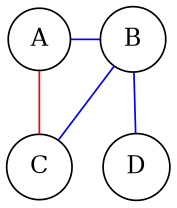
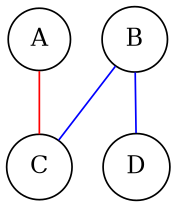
(86, 39) -> none
